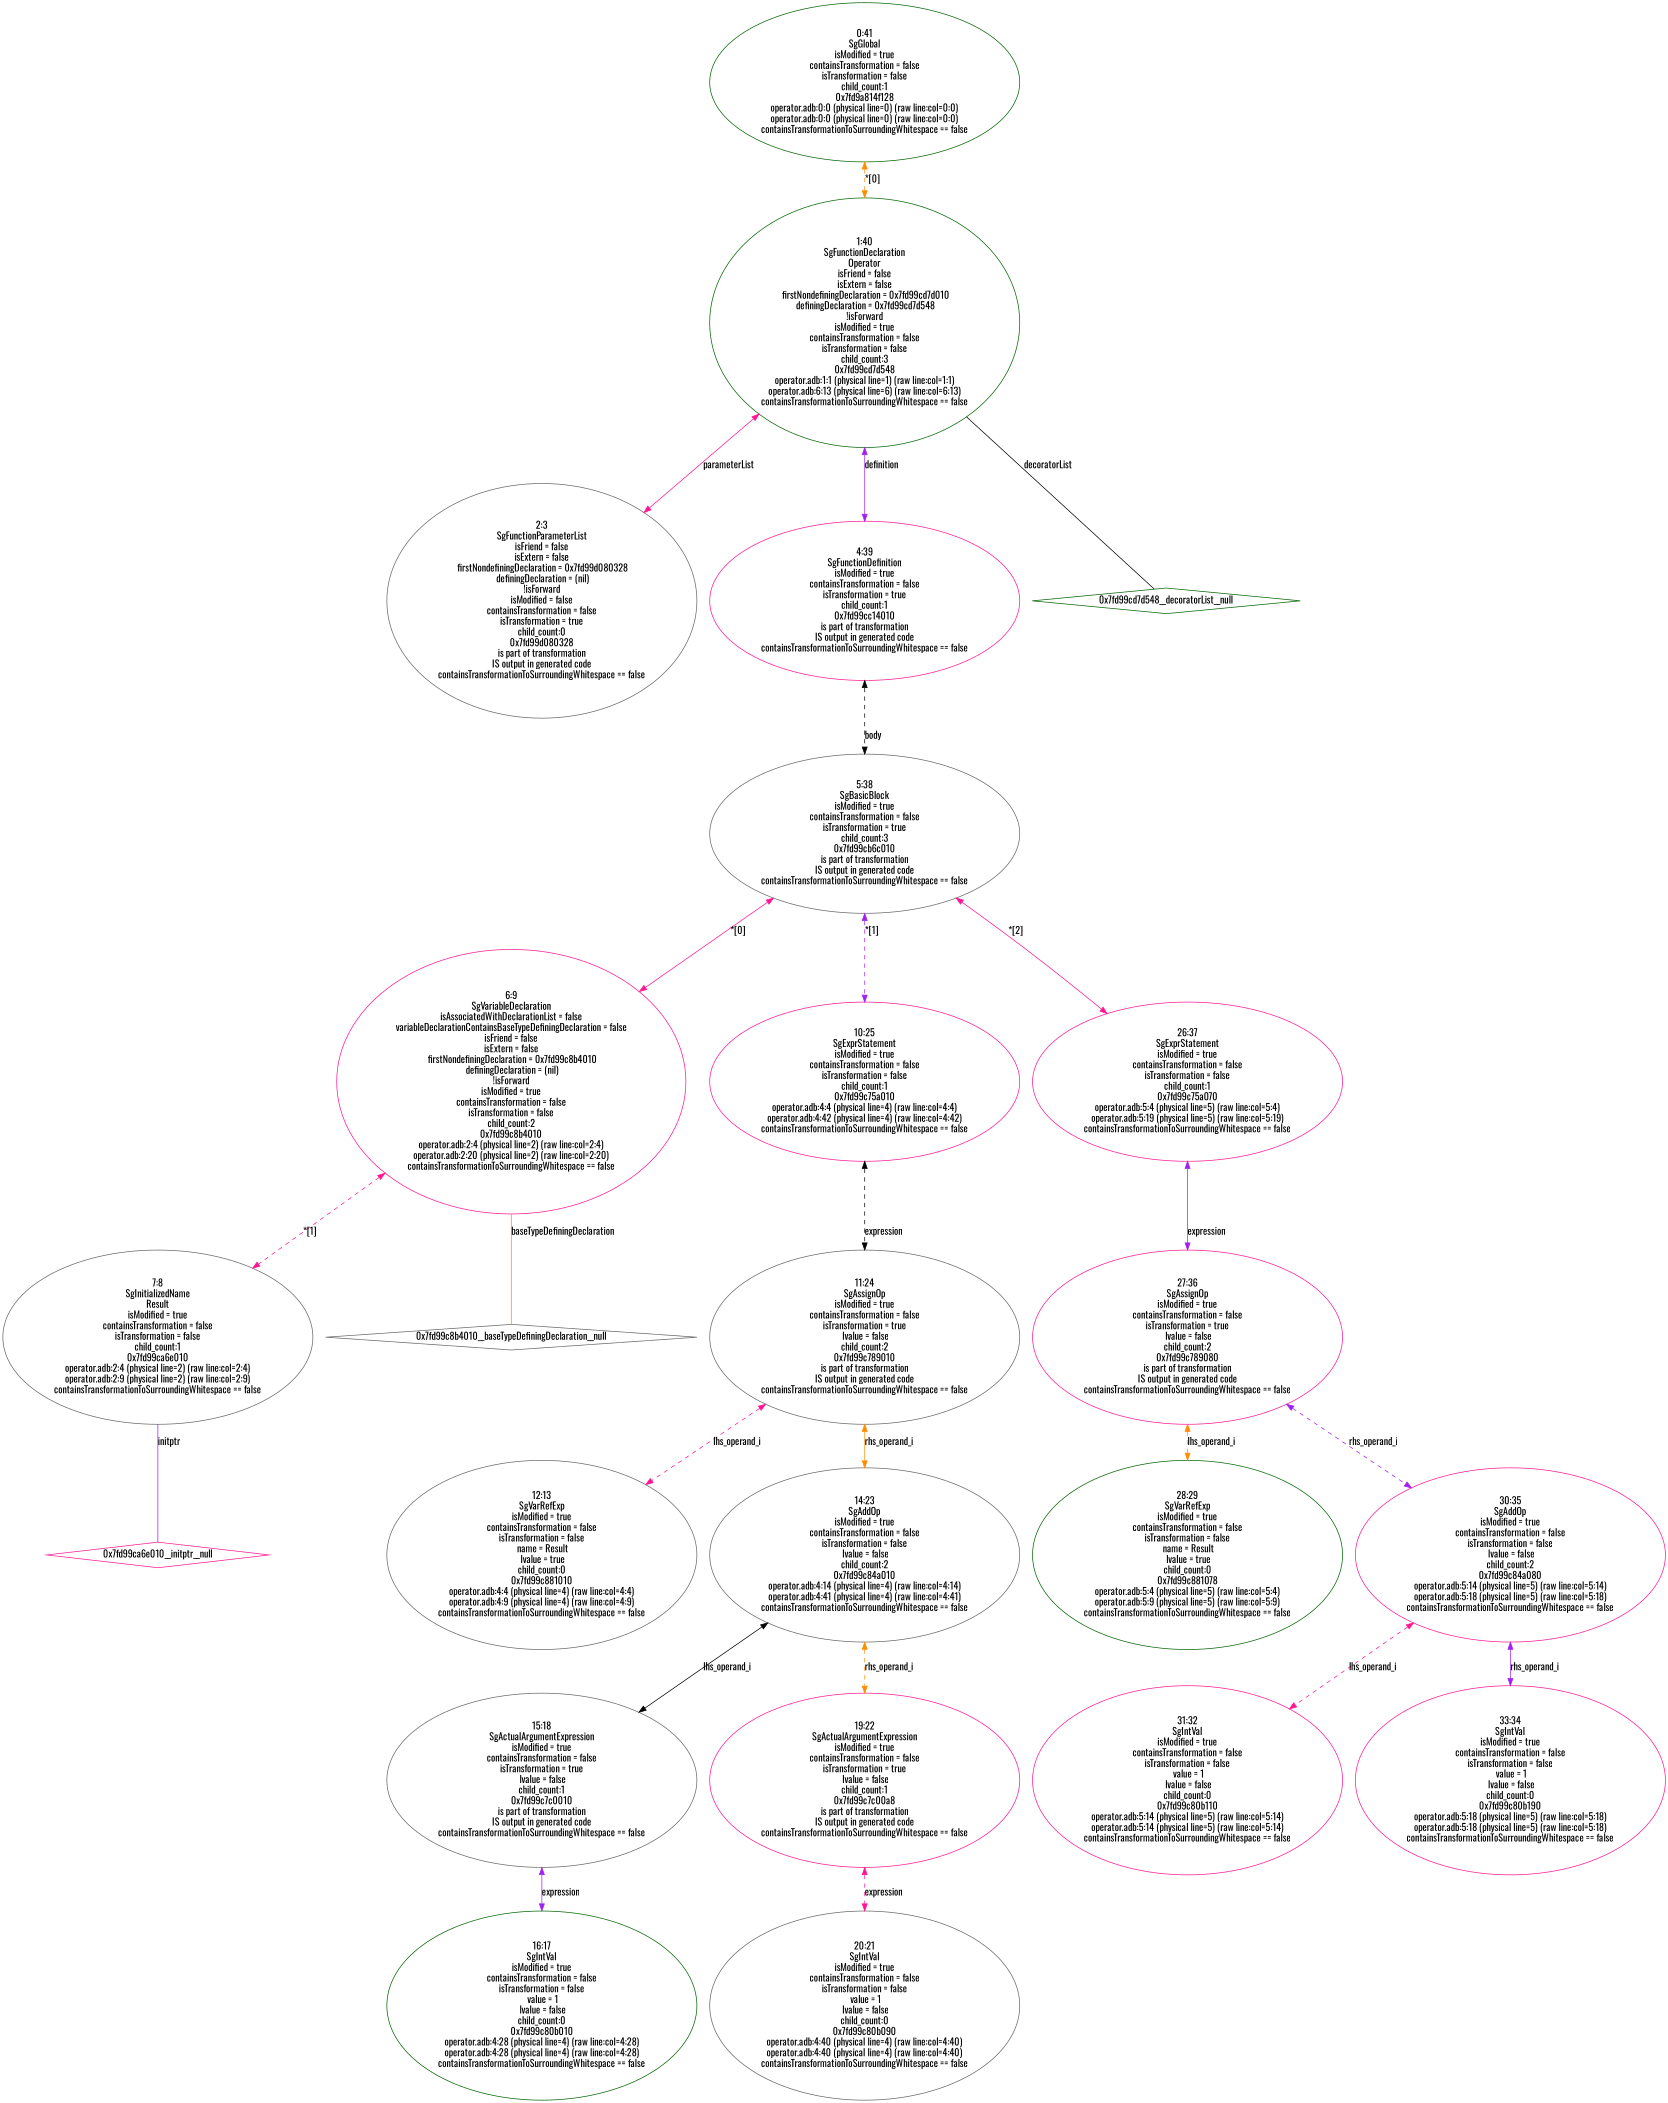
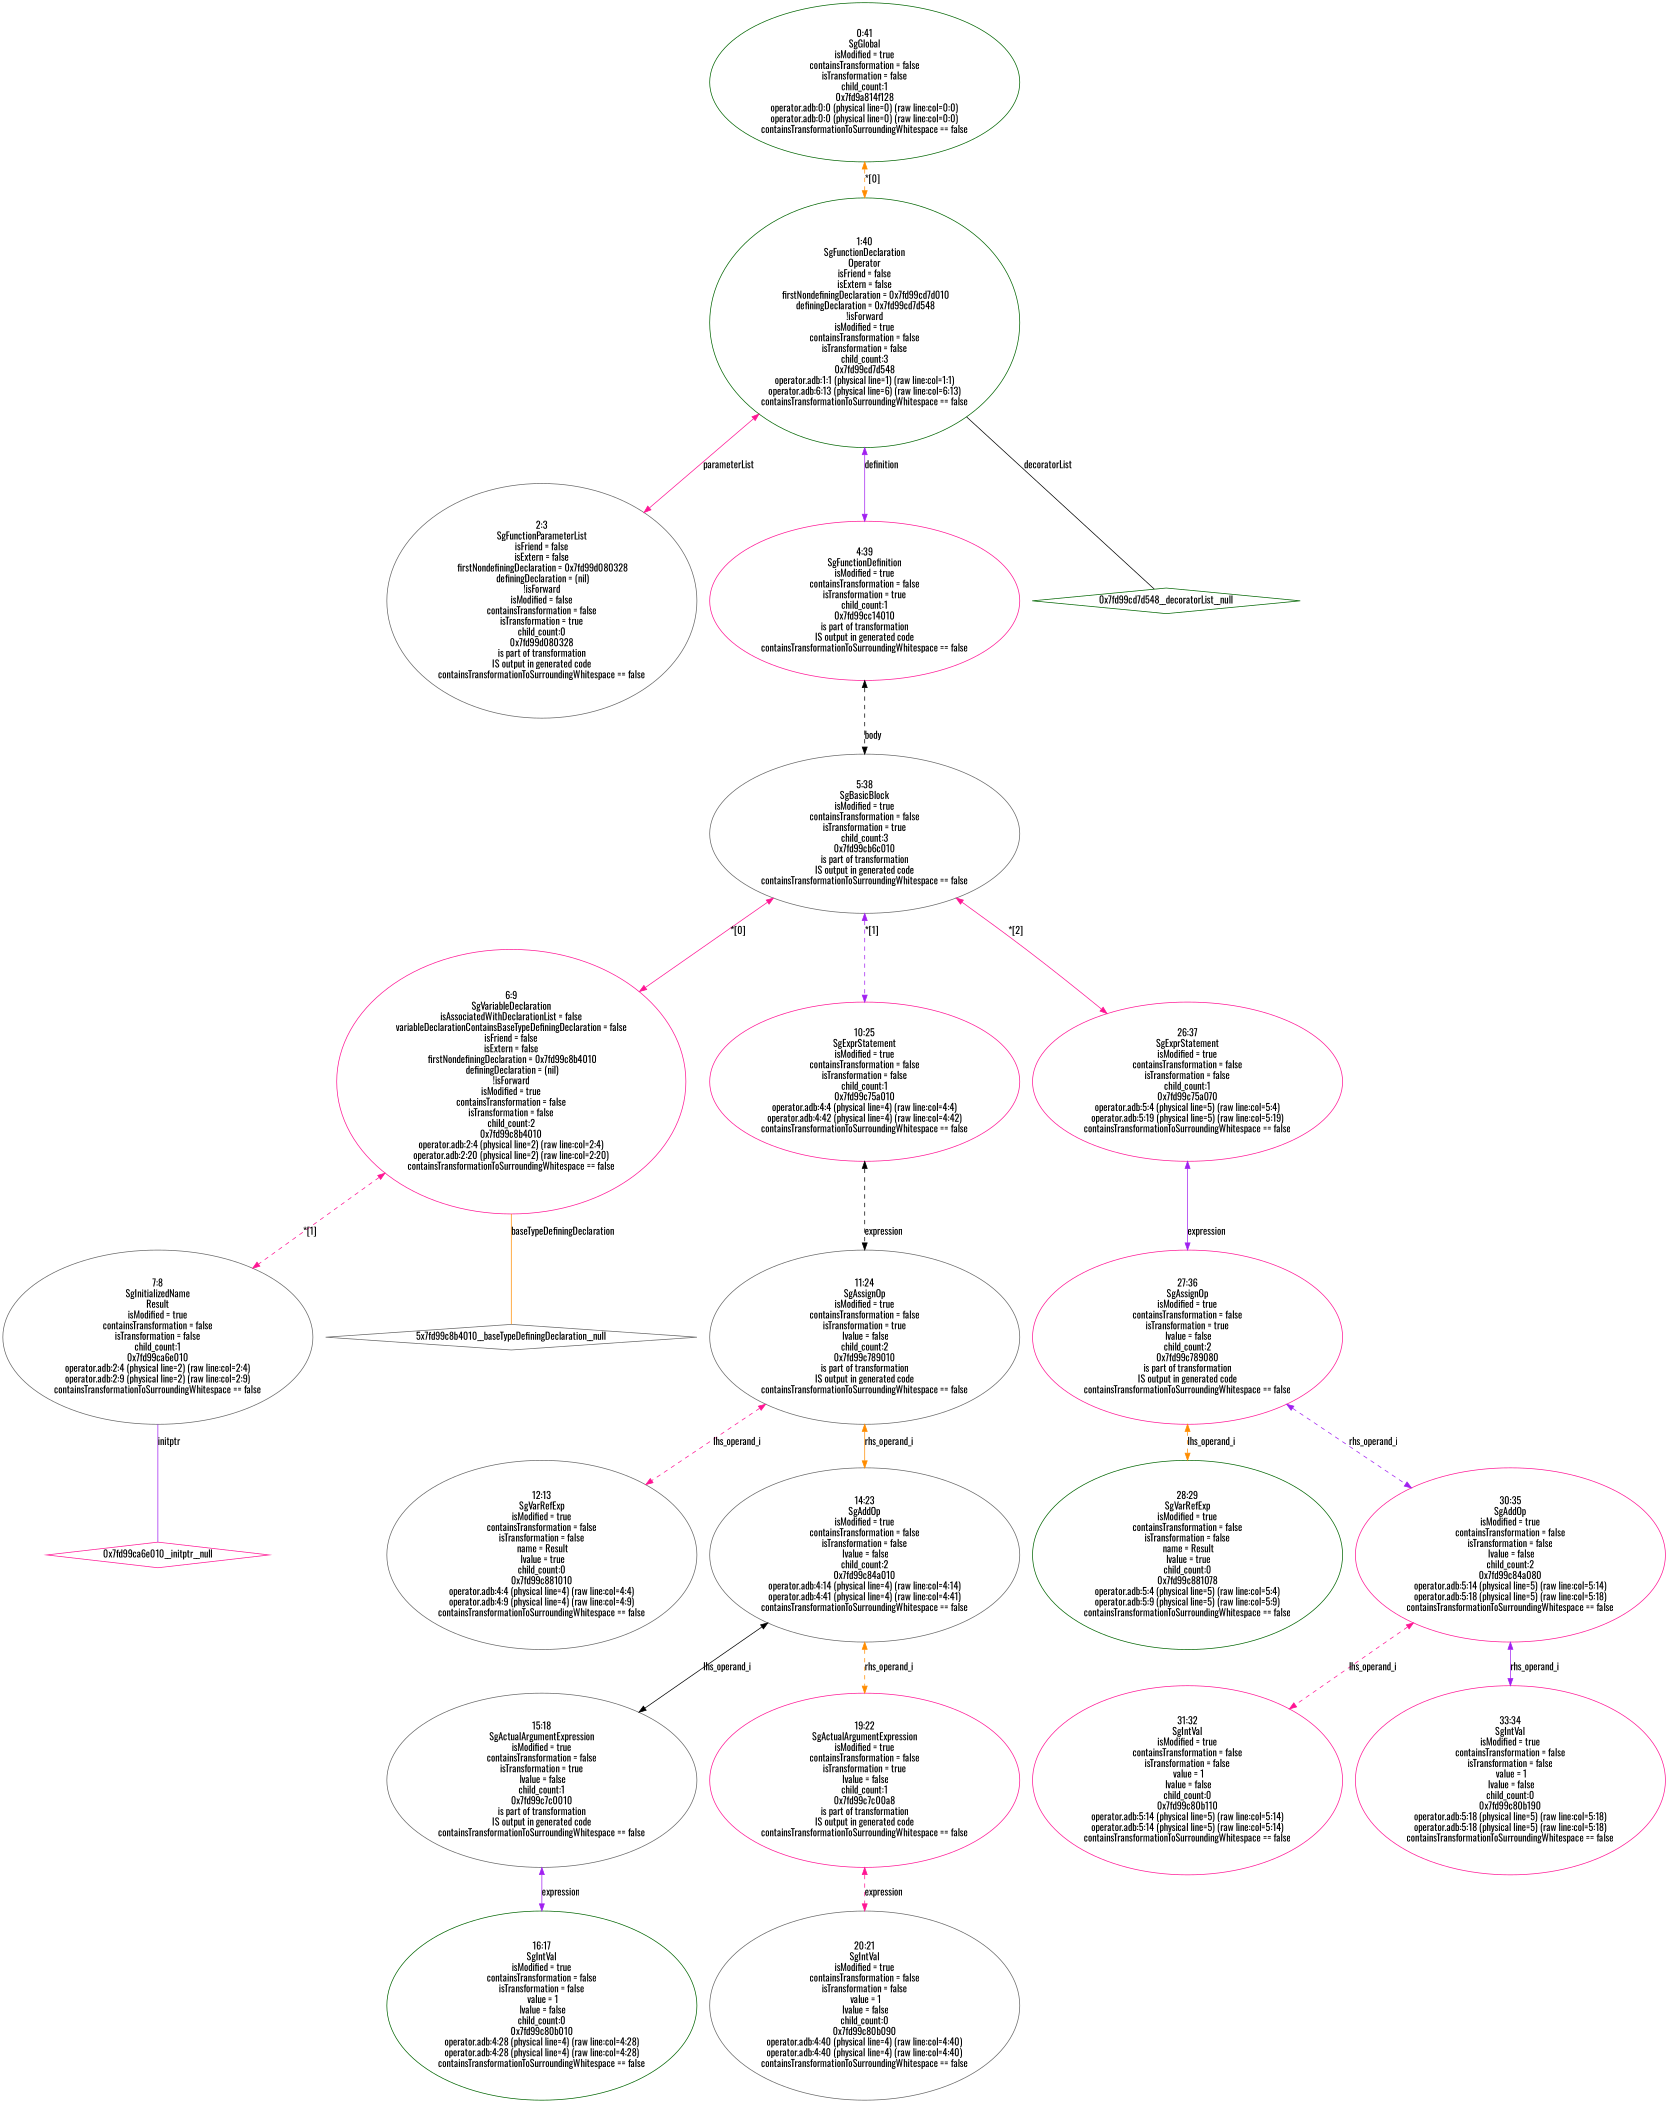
(511, 1337) -> (511, 1337)
